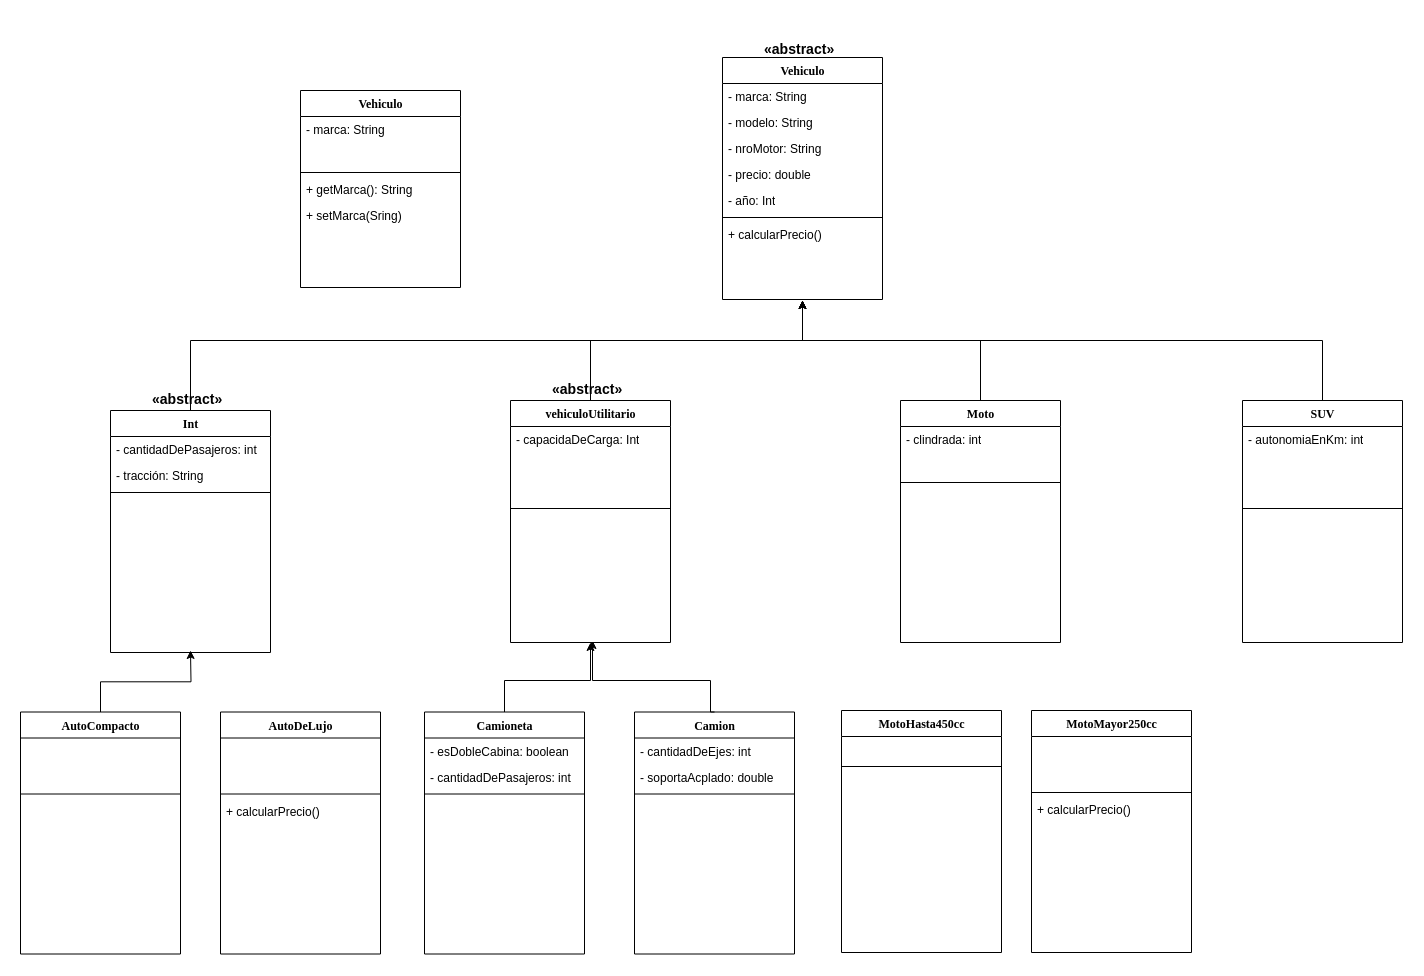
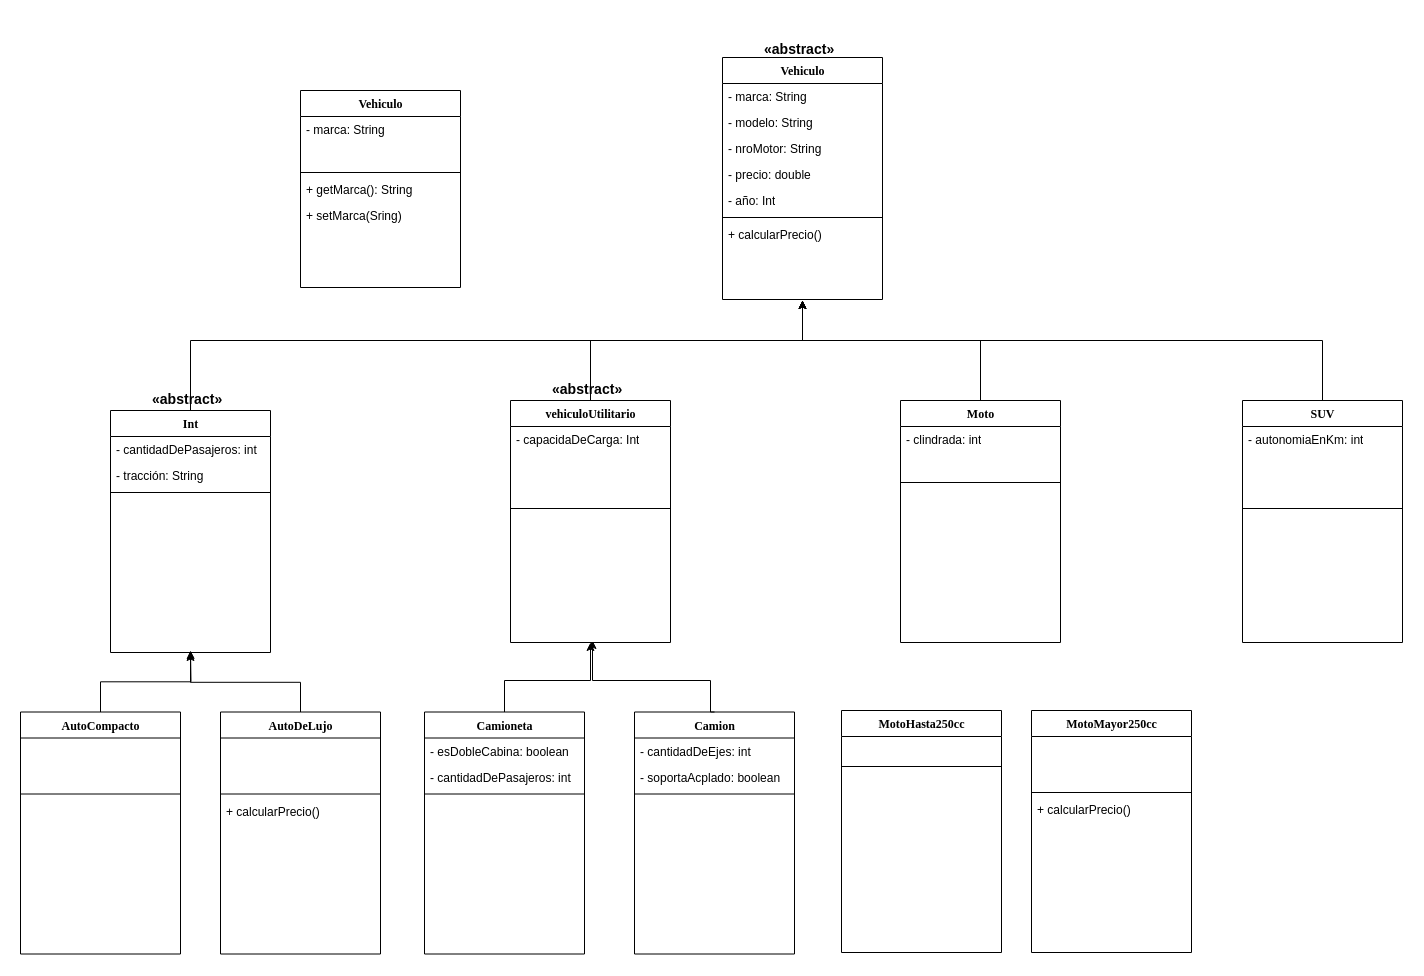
none -> (260, 682)
(922, 725) -> (922, 725)
(713, 779) -> (716, 786)
